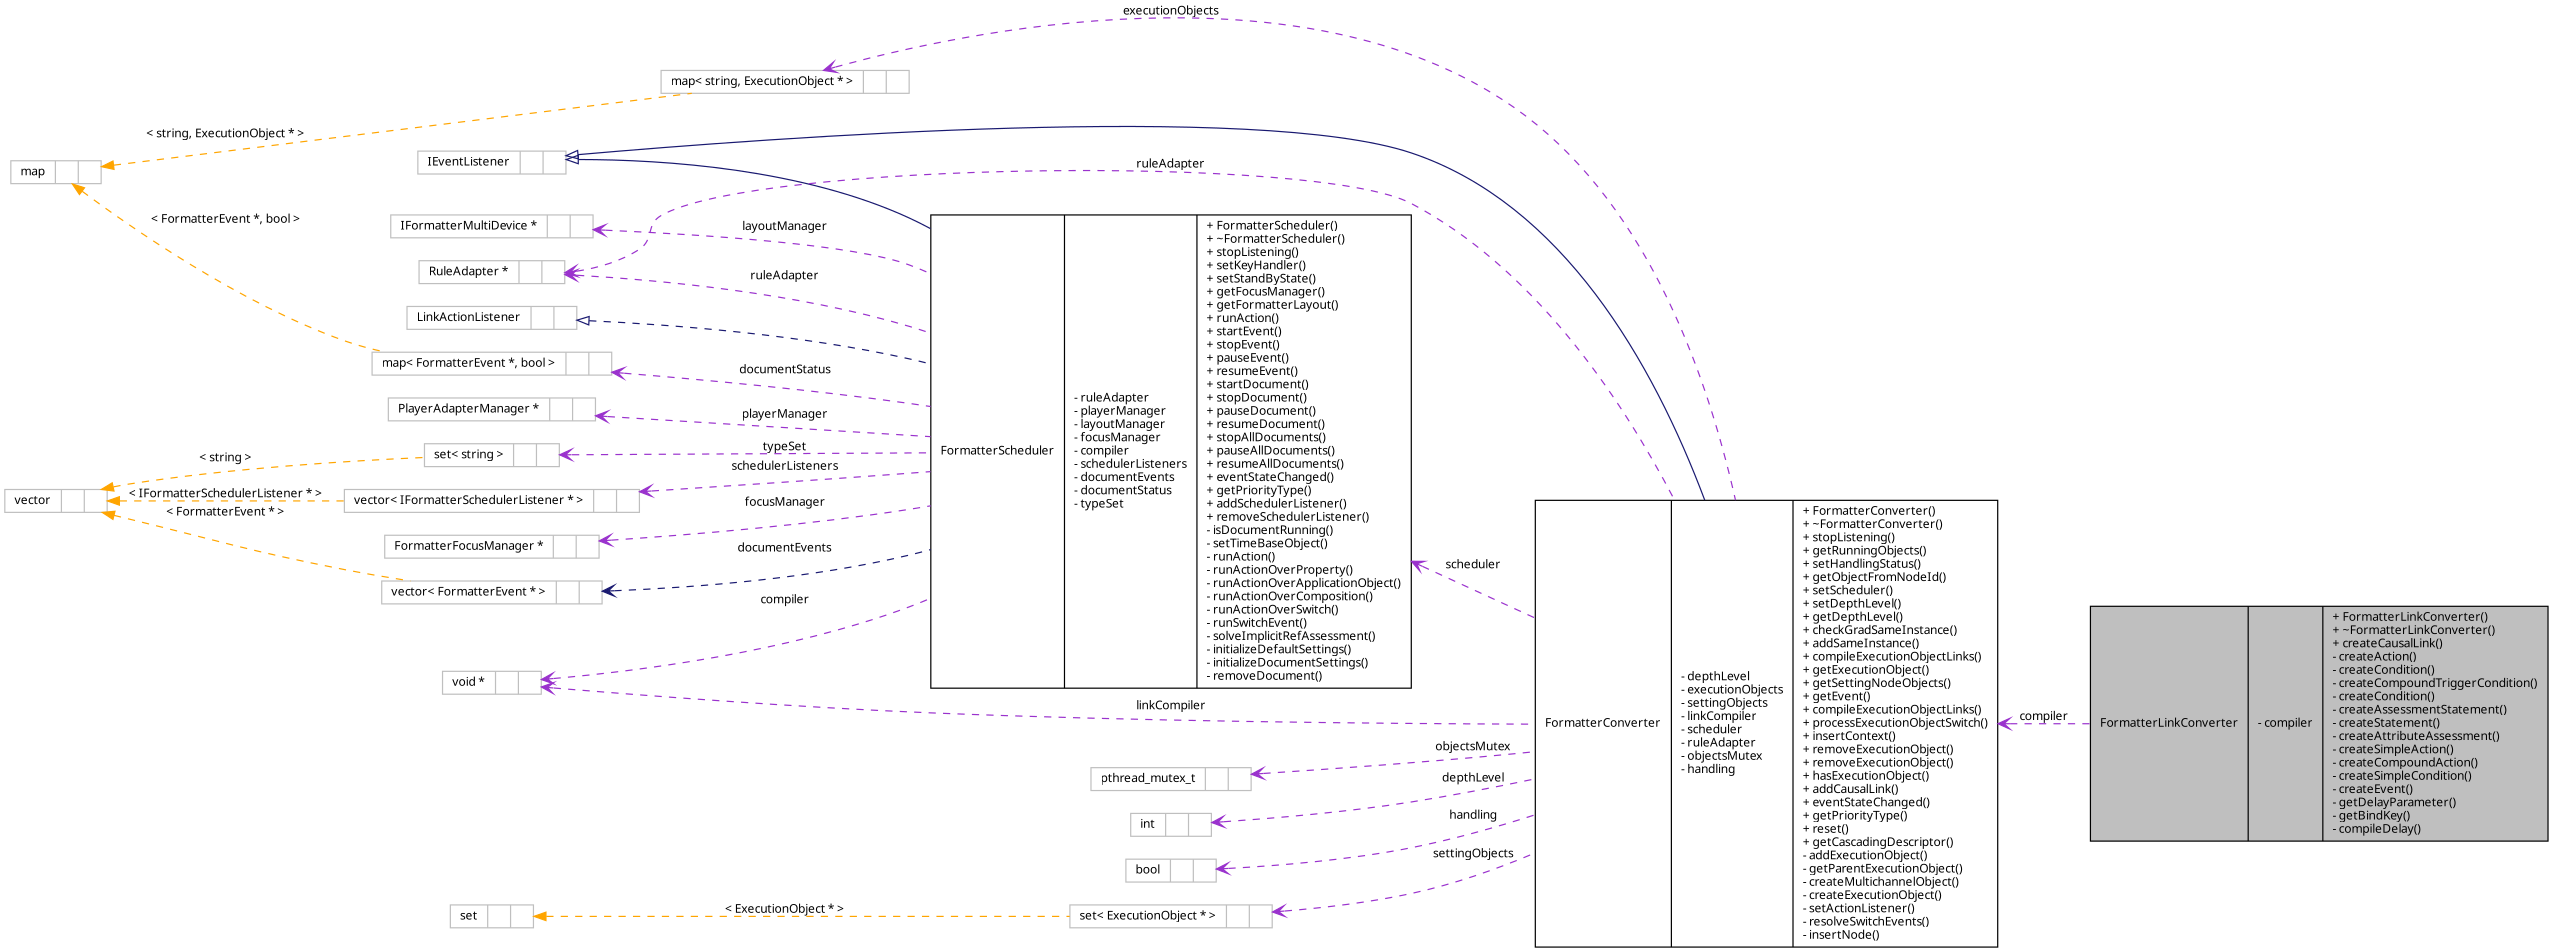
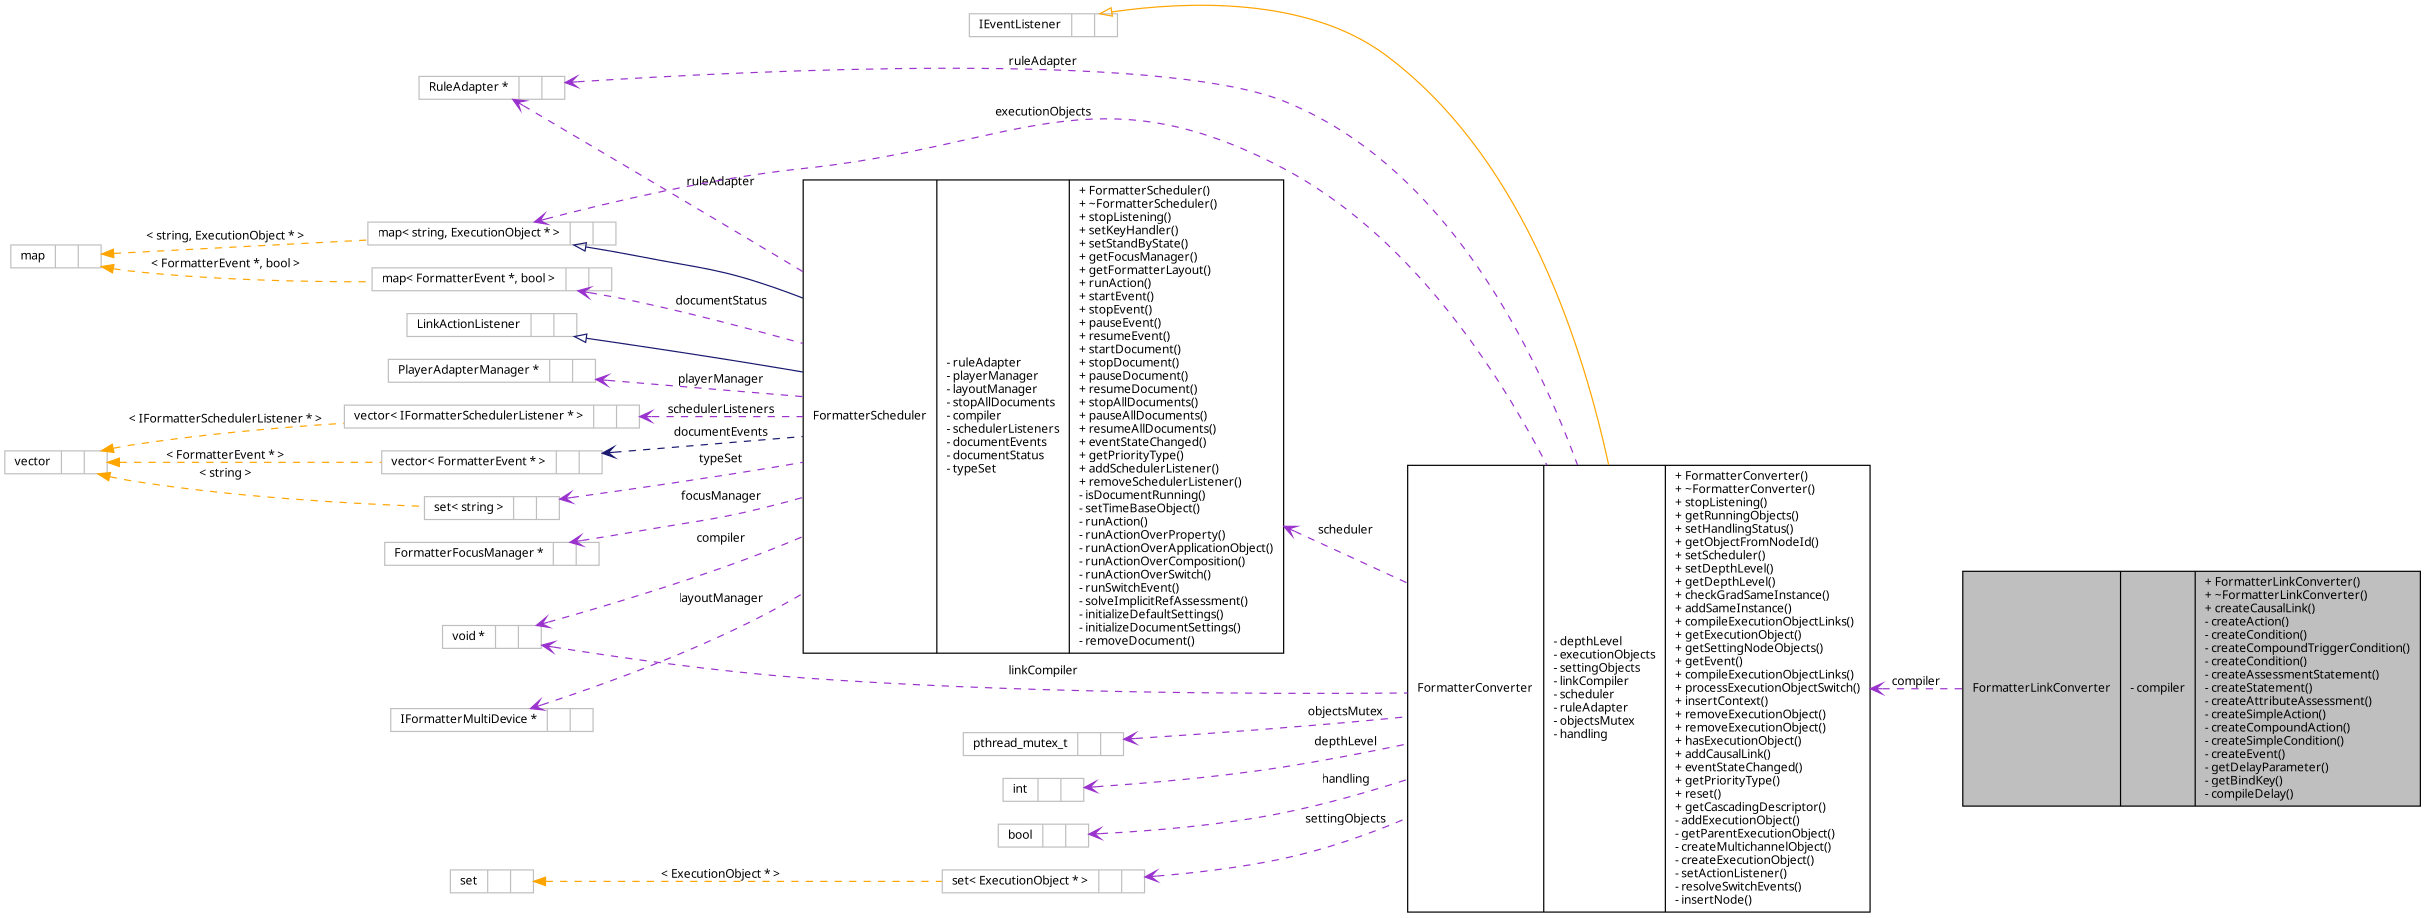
(1230, 129) -> (1455, 122)
(759, 174) -> (696, 267)
(761, 335) -> (695, 354)
(1118, 438) -> (1001, 403)
